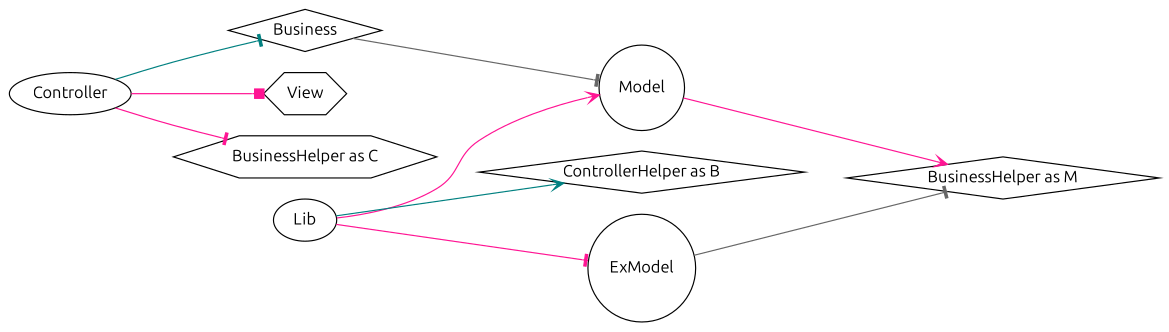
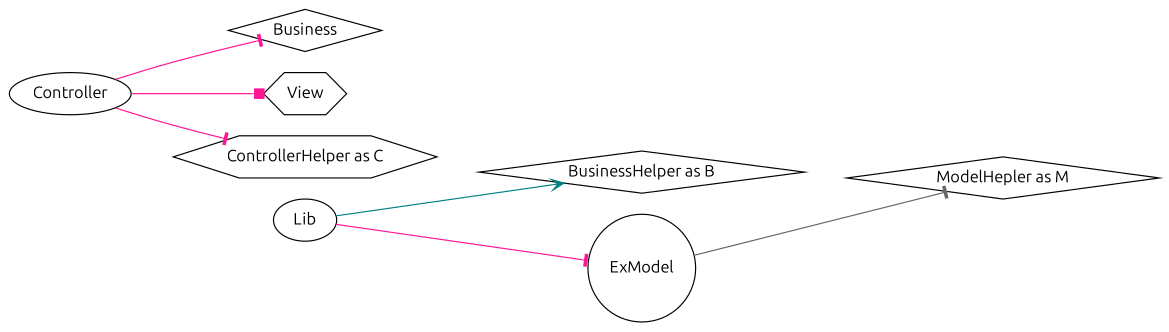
(185, 59) -> (185, 59)
(642, 88) -> none
(305, 157) -> (305, 157)
(642, 172) -> (642, 172)
(1003, 178) -> (1003, 178)
